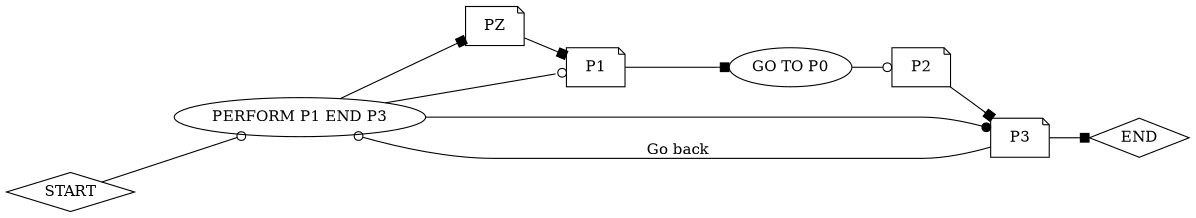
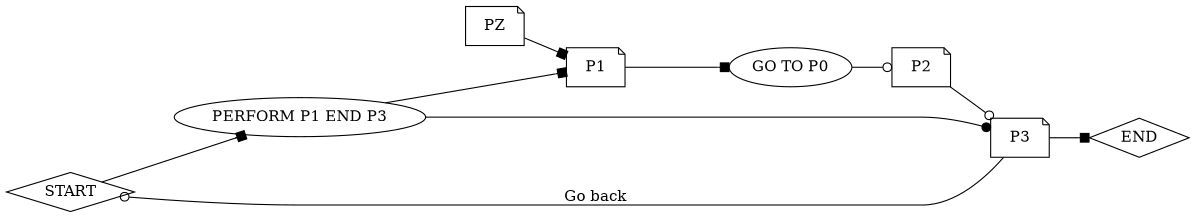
(398, 71) -> none
(471, 88) -> (471, 88)
(968, 100) -> (968, 100)
(676, 158) -> (574, 205)
(169, 160) -> (169, 160)
